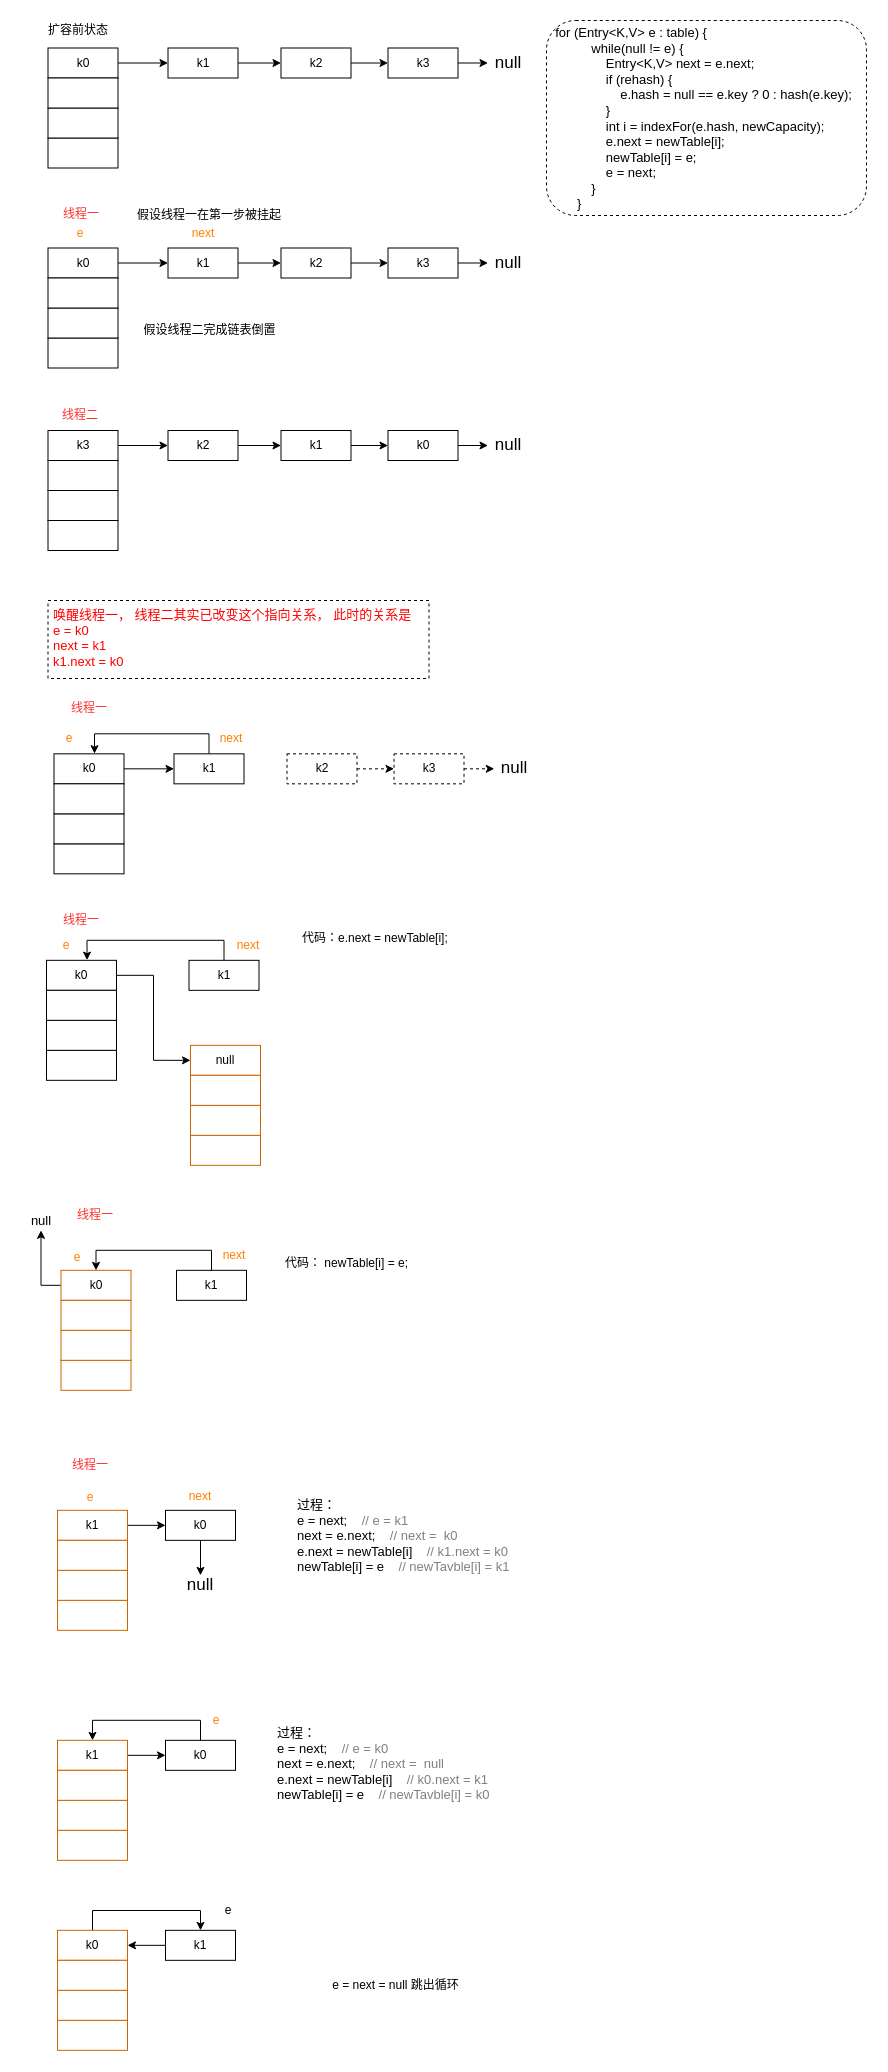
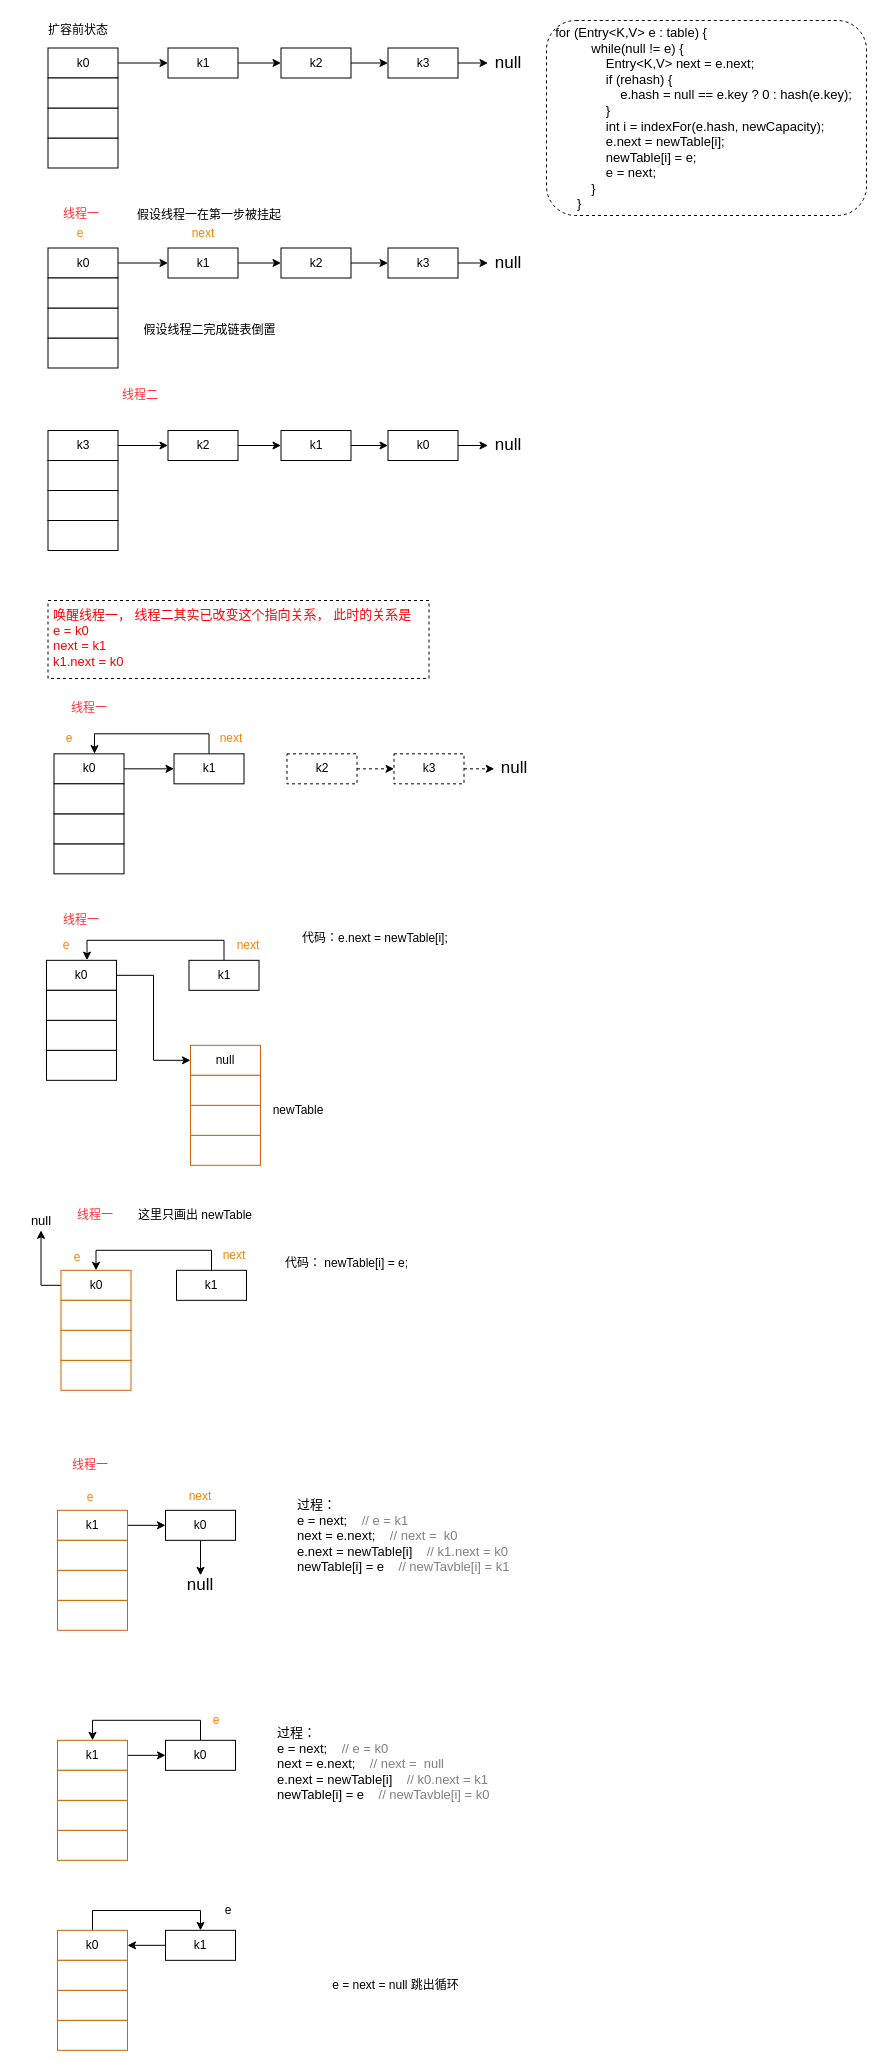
(80, 416) -> (140, 396)
none -> (299, 1111)
none -> (197, 1216)
